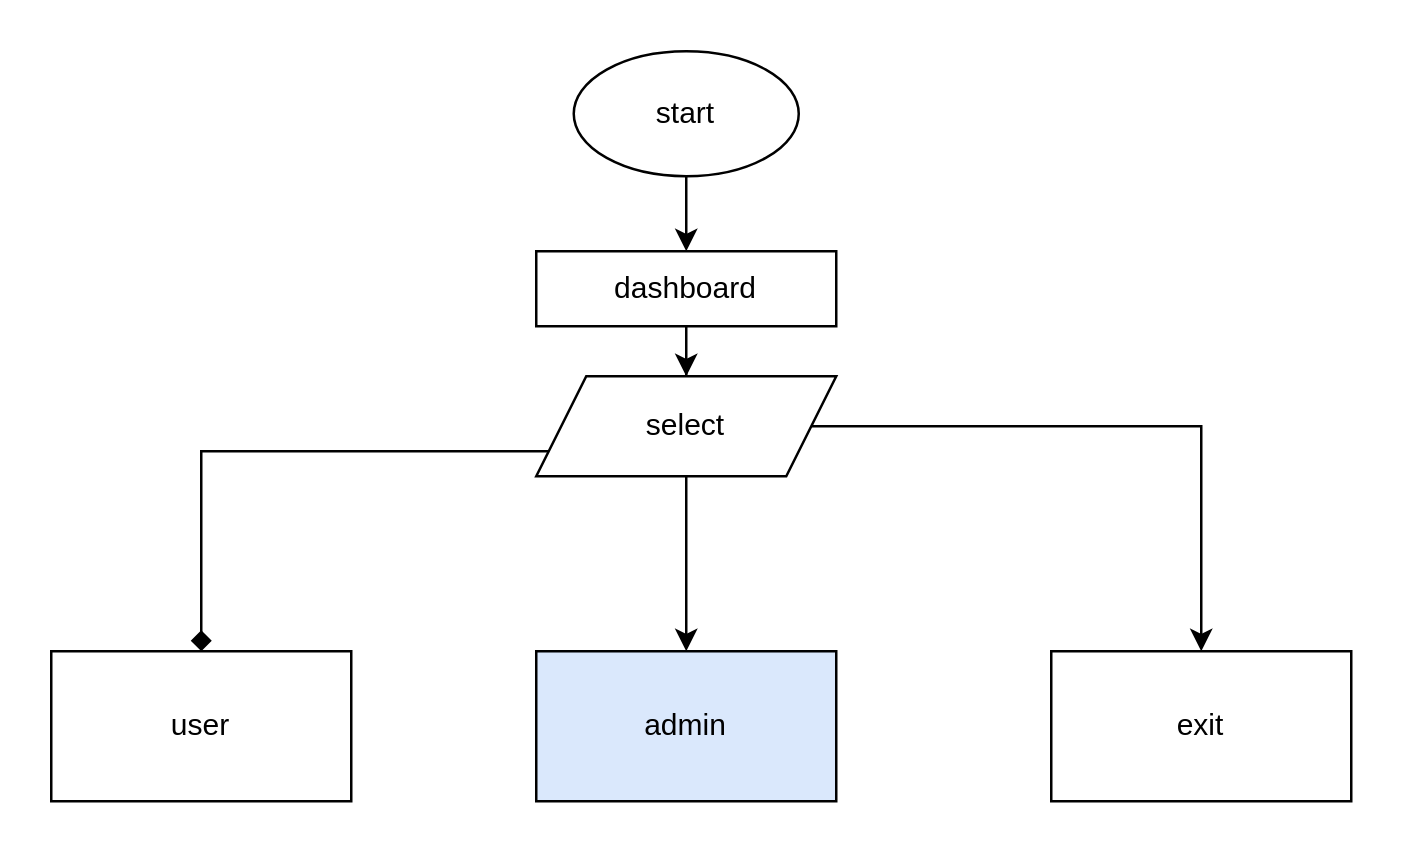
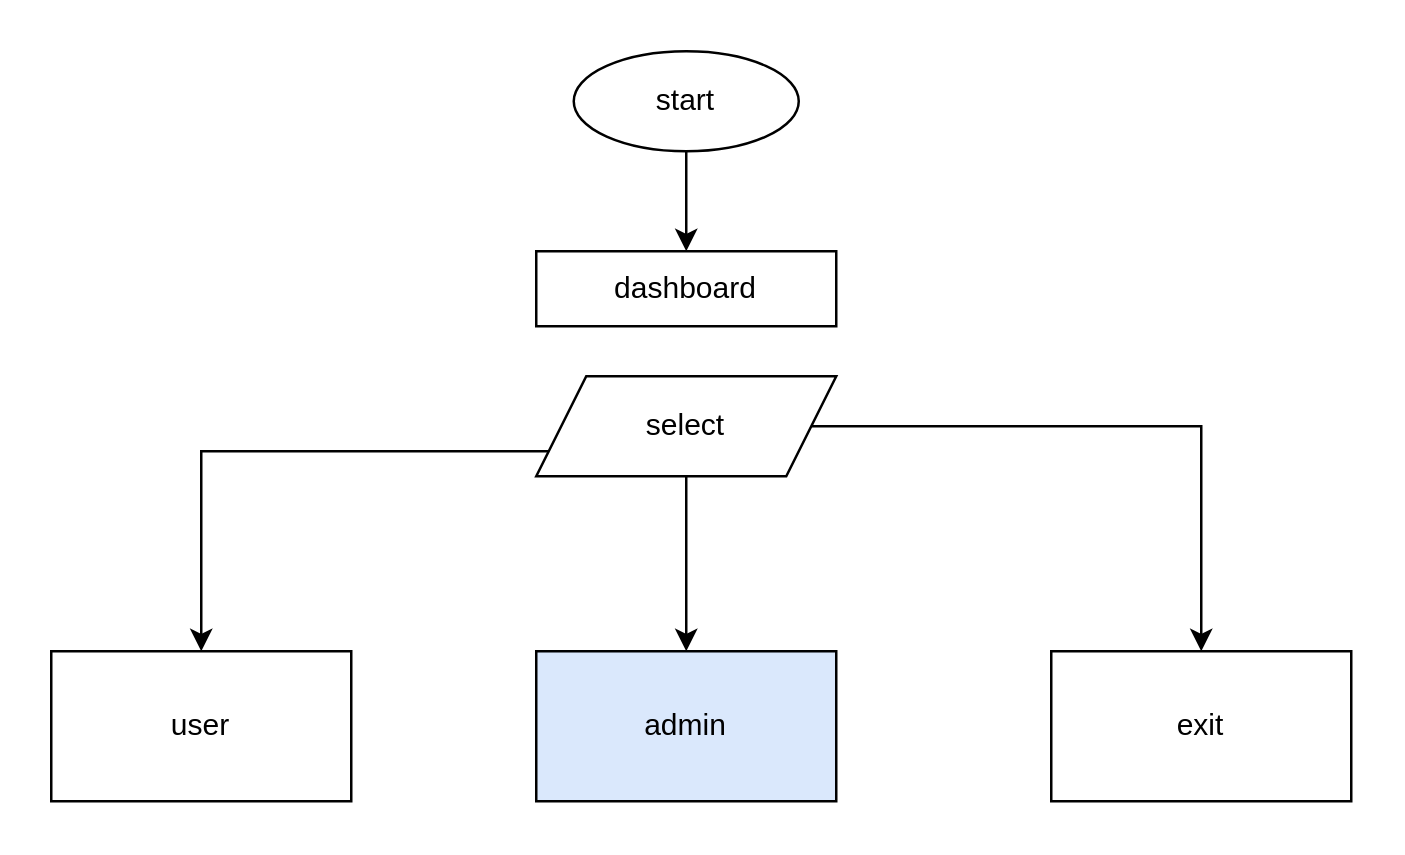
(686, 114) -> (686, 101)
(686, 359) -> none
(201, 631) -> (201, 632)
